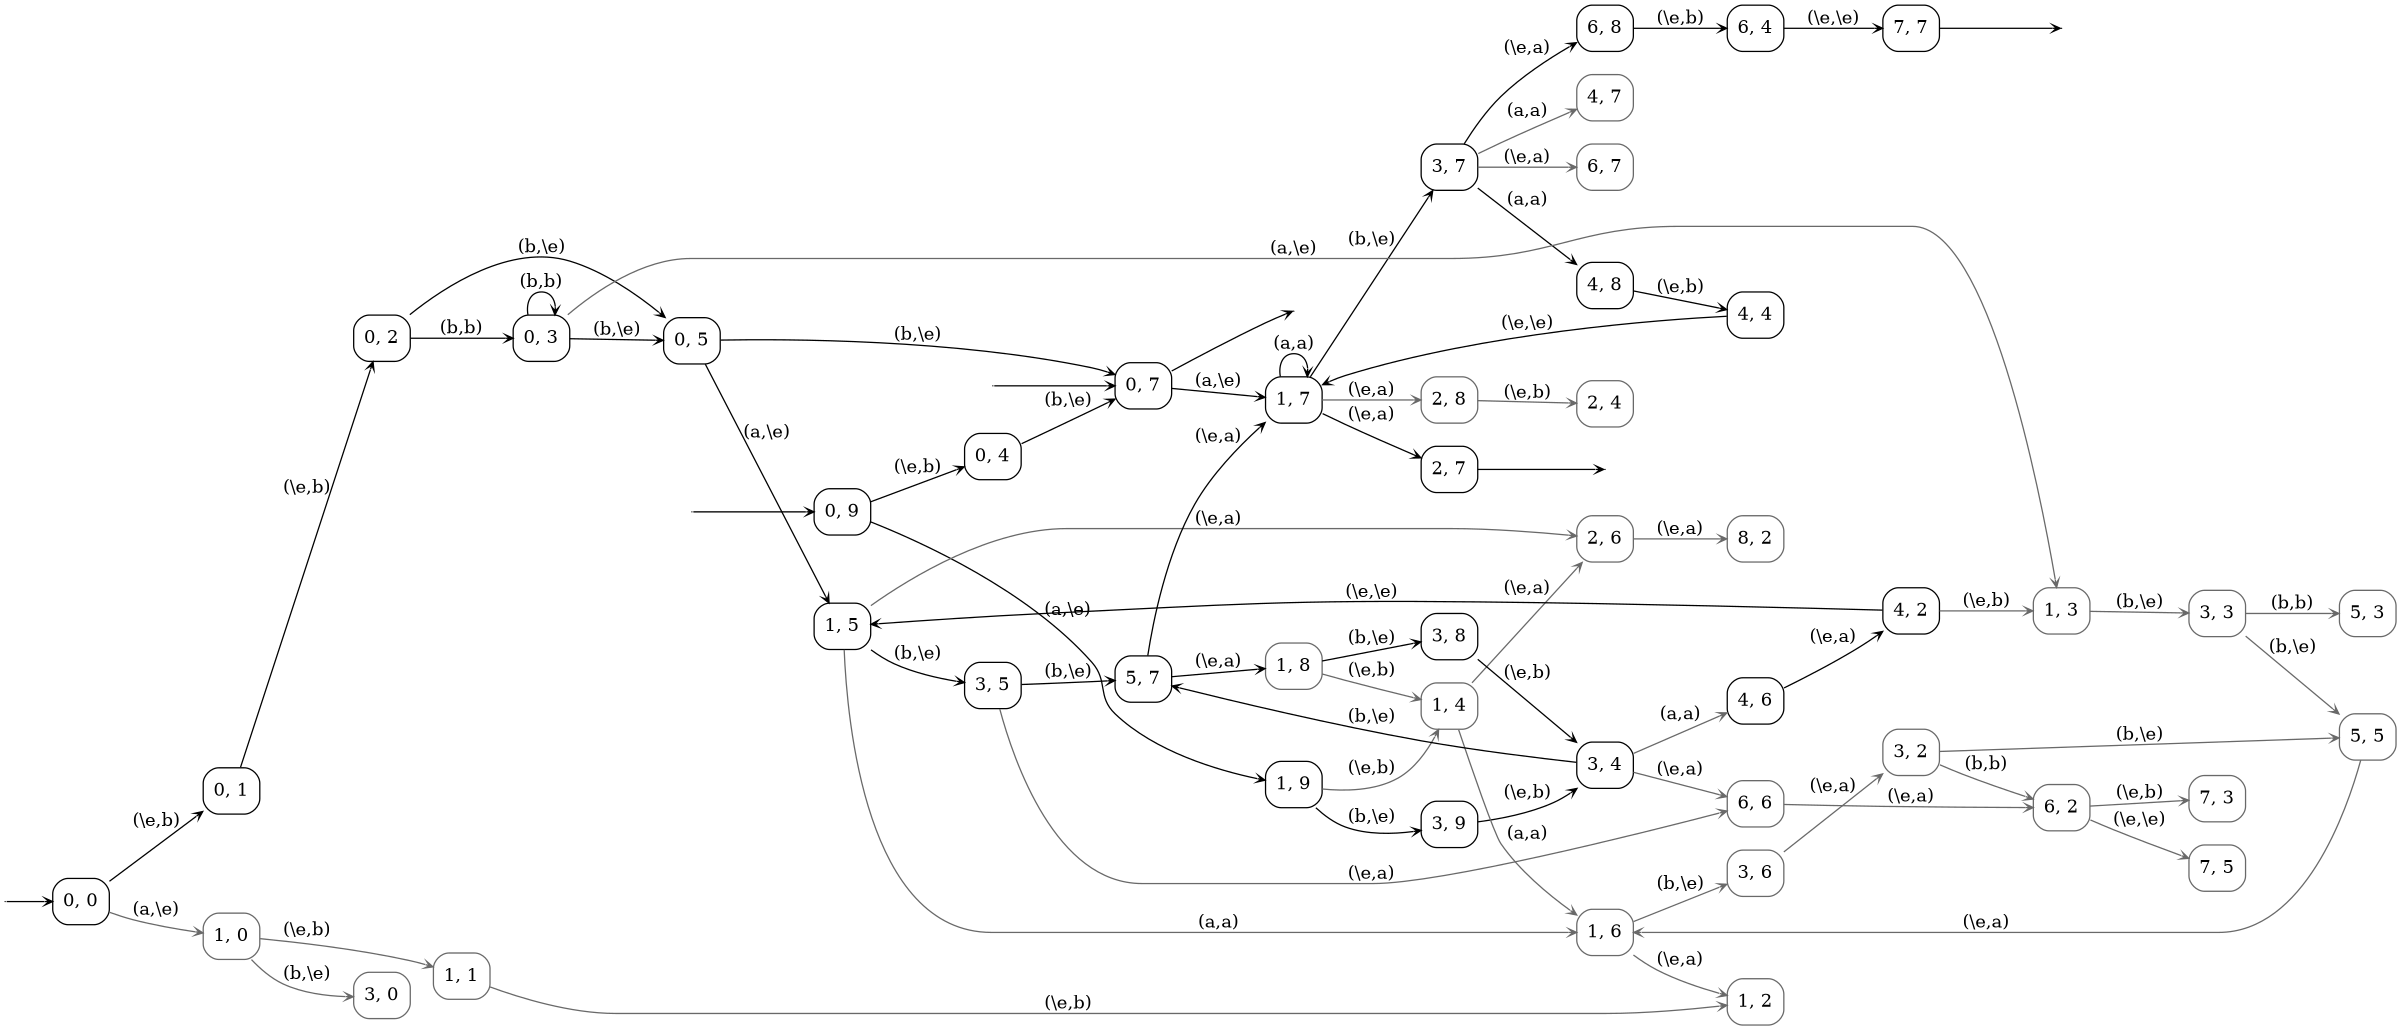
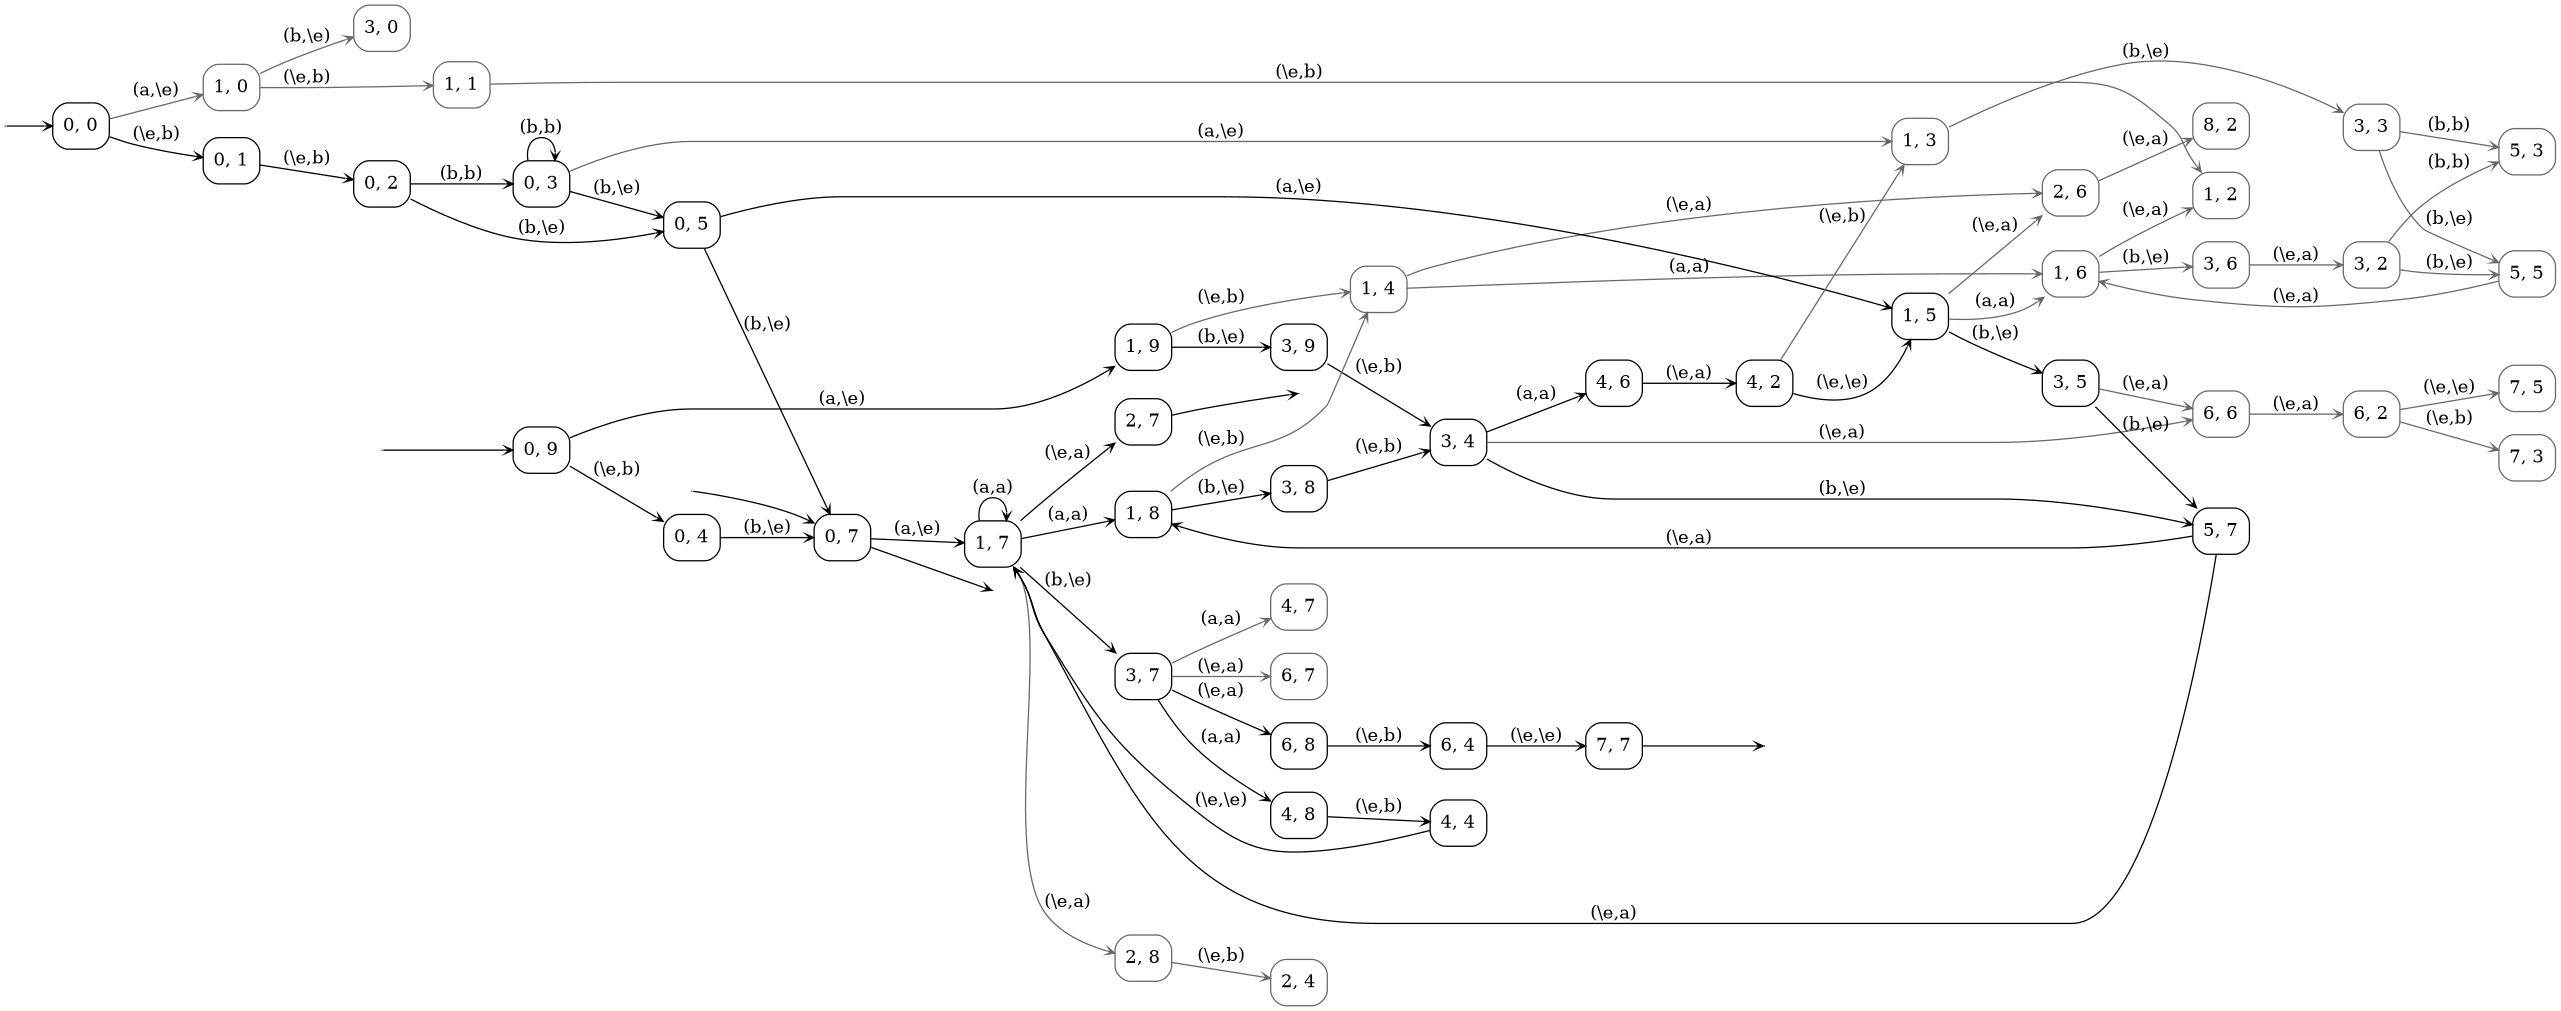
none -> (1064, 530)
(1294, 666) -> (1143, 514)
(1677, 735) -> (1532, 414)
(1982, 782) -> (2434, 196)
